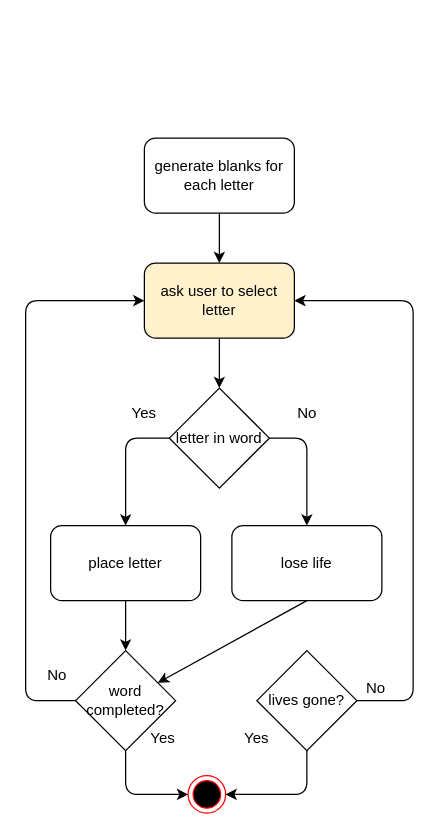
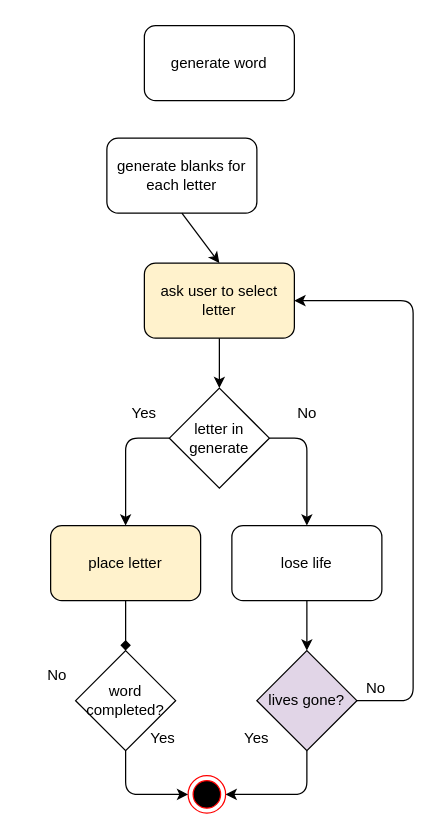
none -> (219, 63)
(219, 176) -> (182, 176)
(219, 438) -> (219, 438)
(26, 470) -> none
(126, 563) -> (126, 563)
(126, 640) -> (126, 639)
(236, 640) -> (307, 622)
(307, 701) -> (307, 701)
